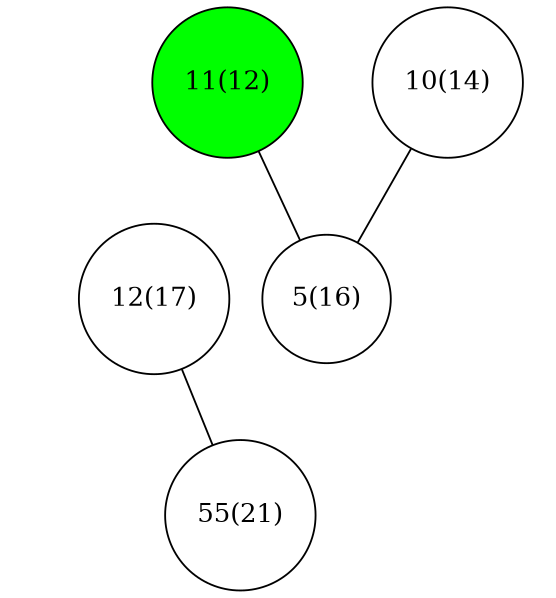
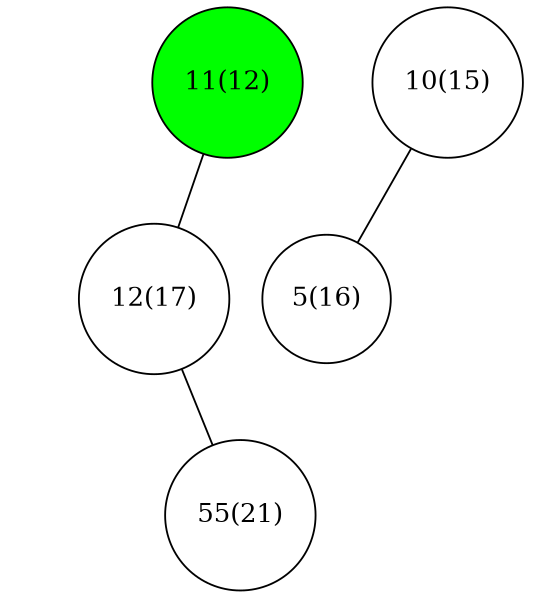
(448, 83) -> (448, 83)
(279, 196) -> (191, 191)
